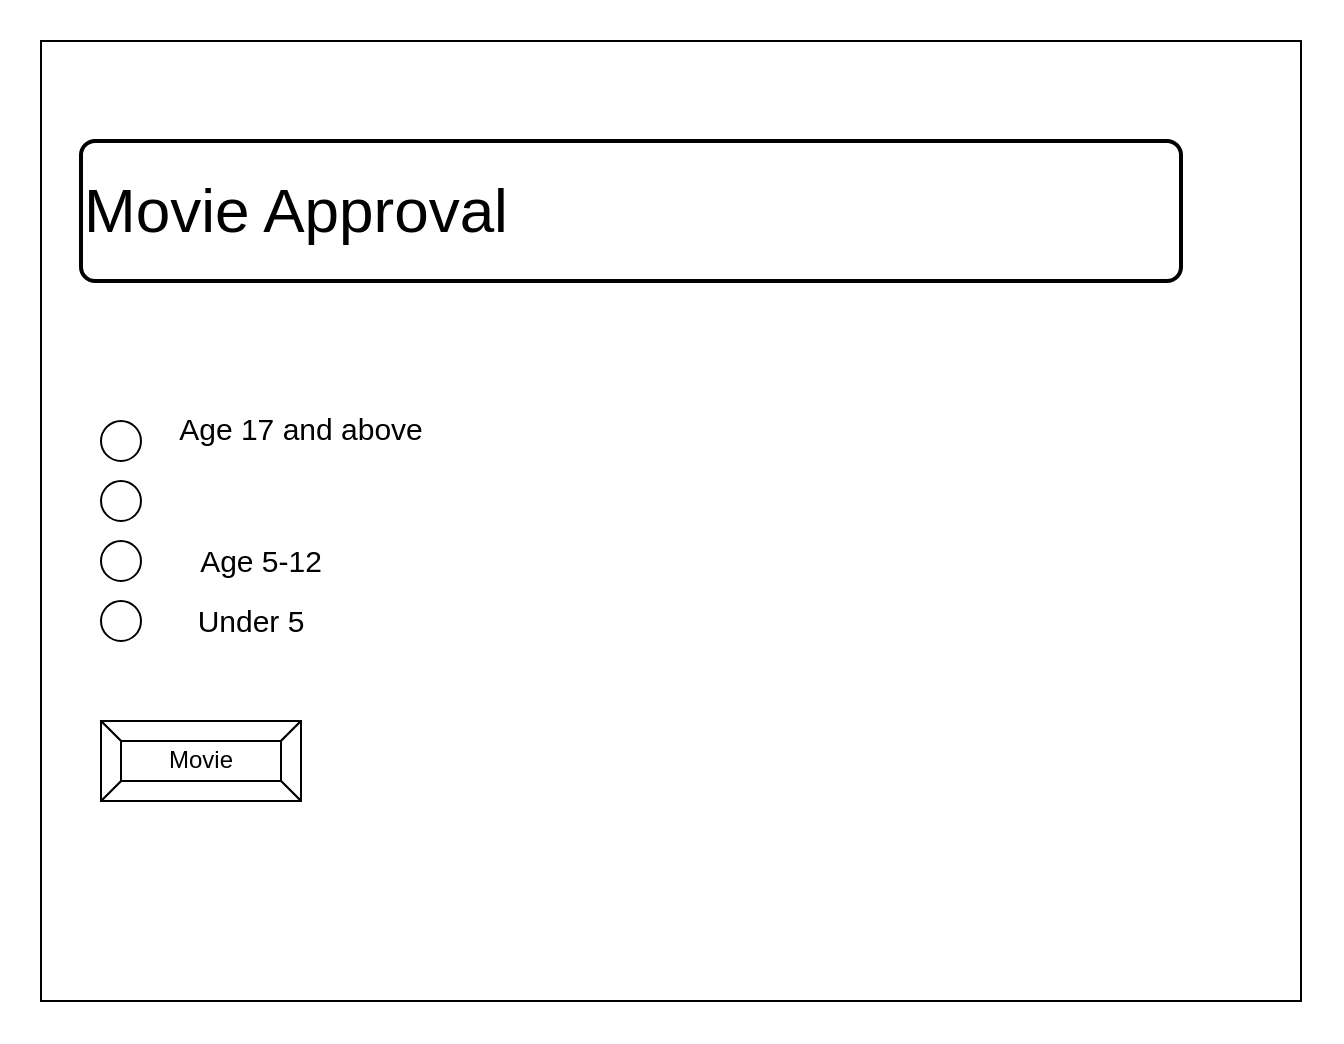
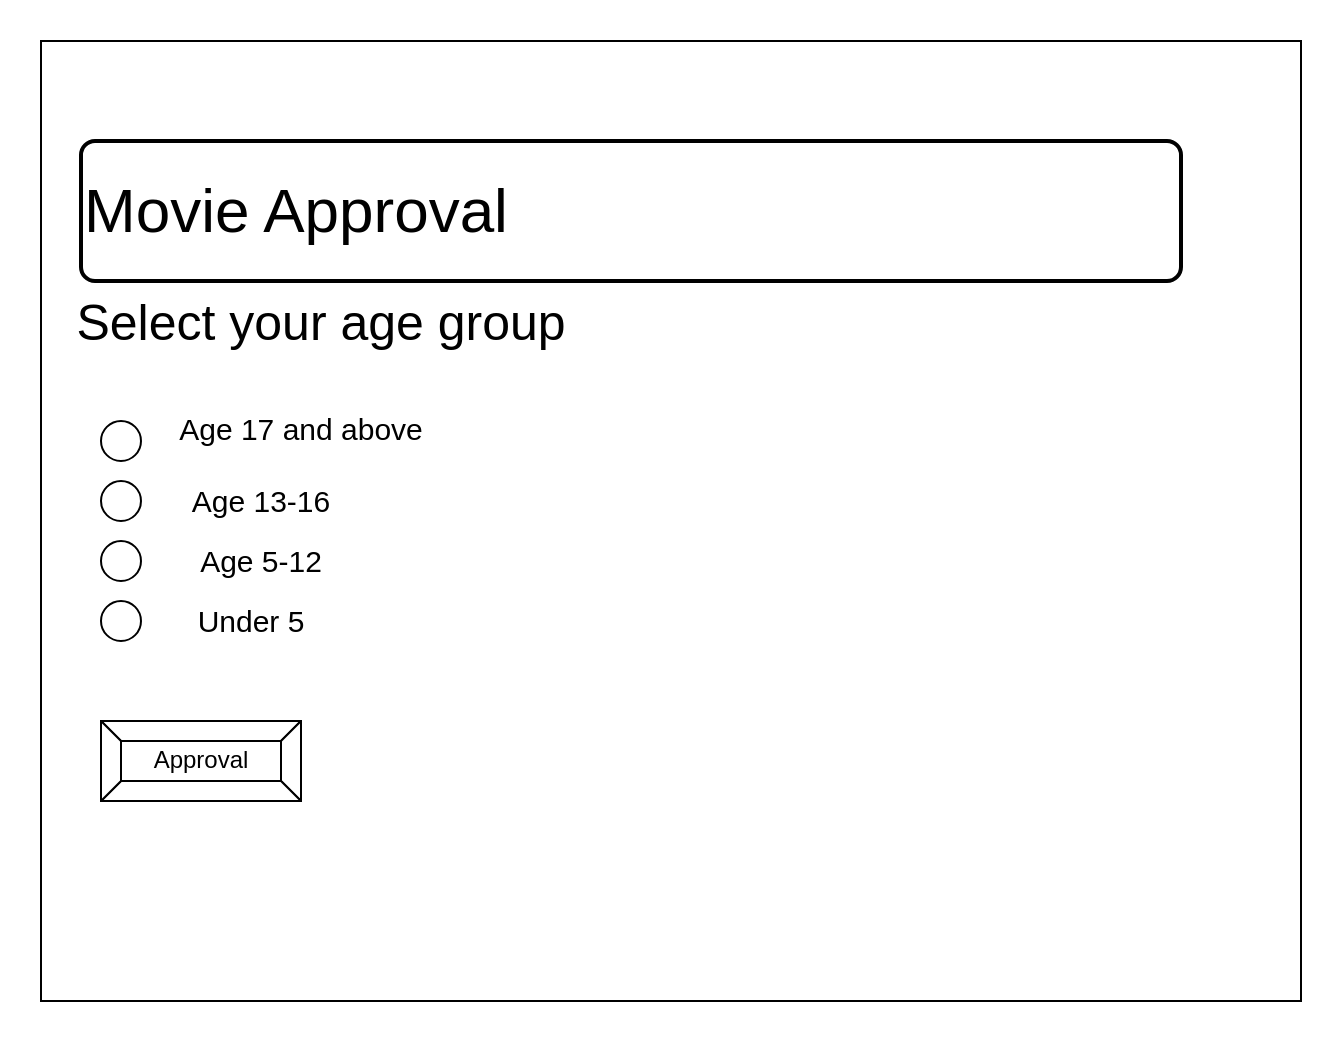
none -> (321, 321)
none -> (261, 501)
(202, 761) -> (202, 761)
